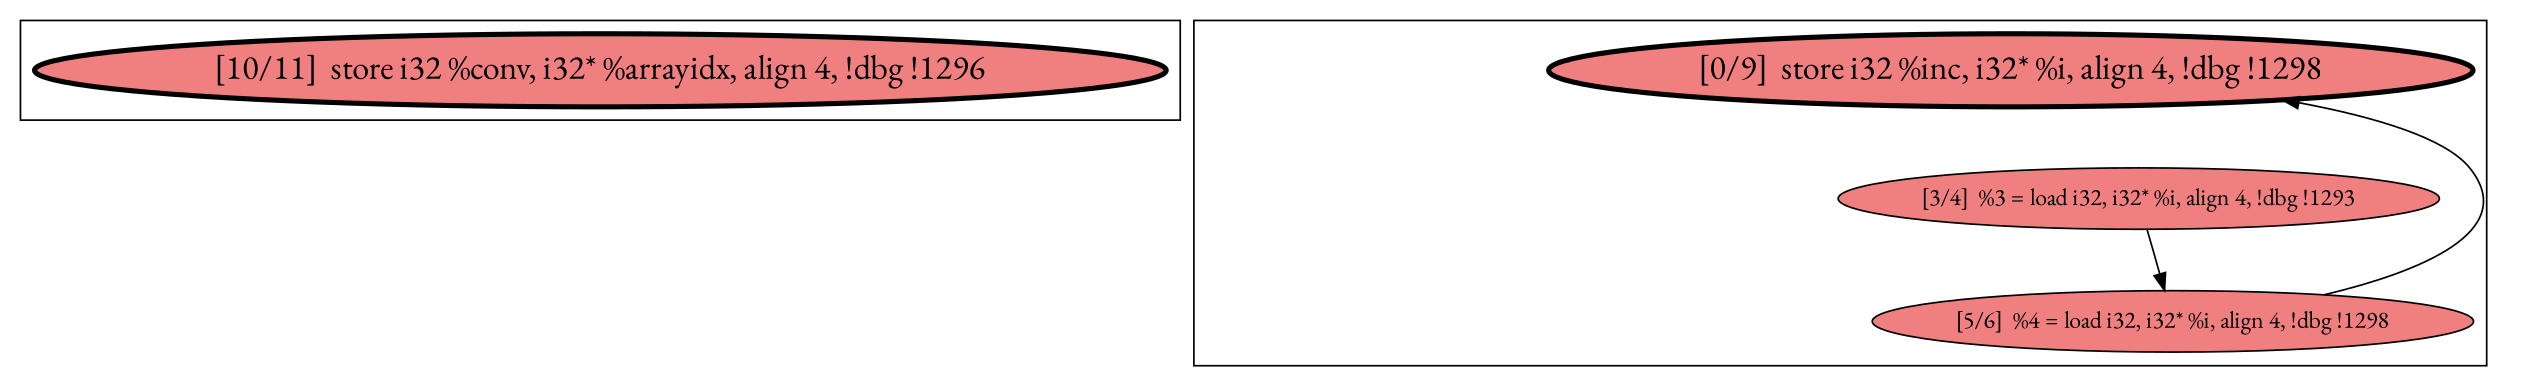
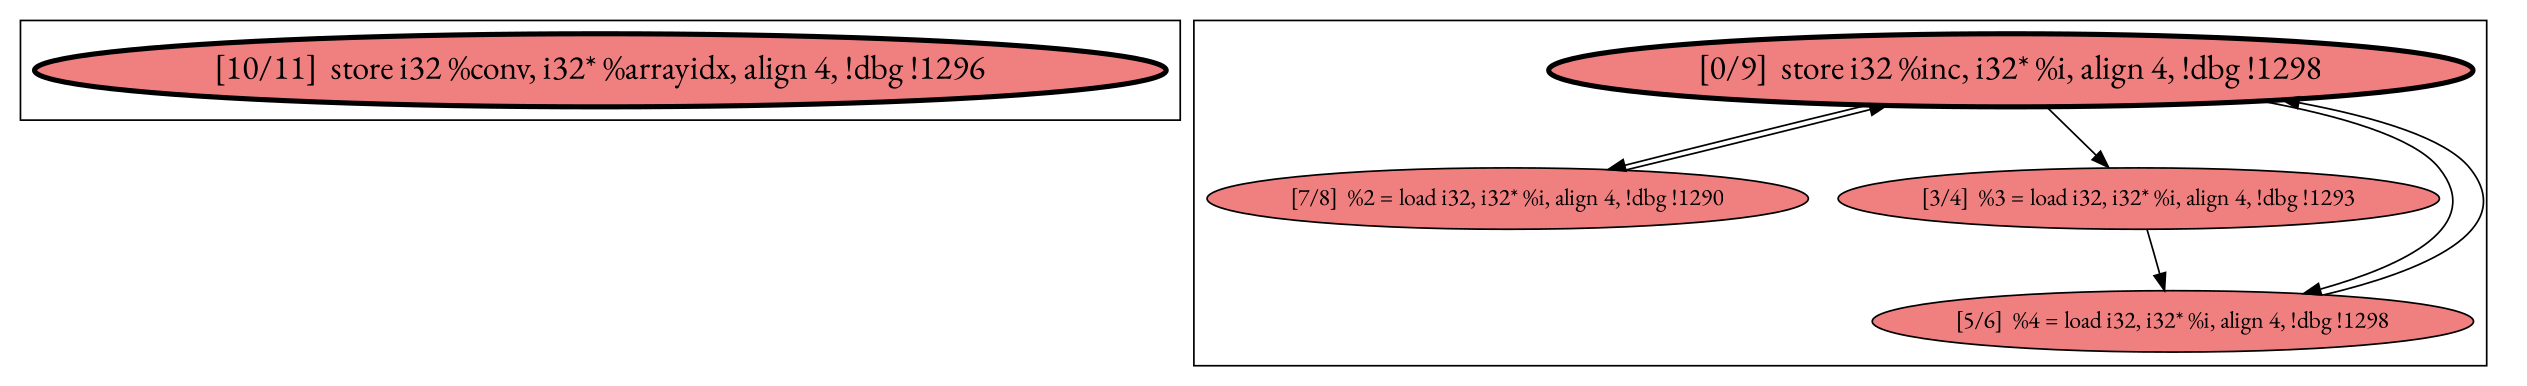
none -> (2071, 131)
none -> (2441, 172)
none -> (1508, 199)
